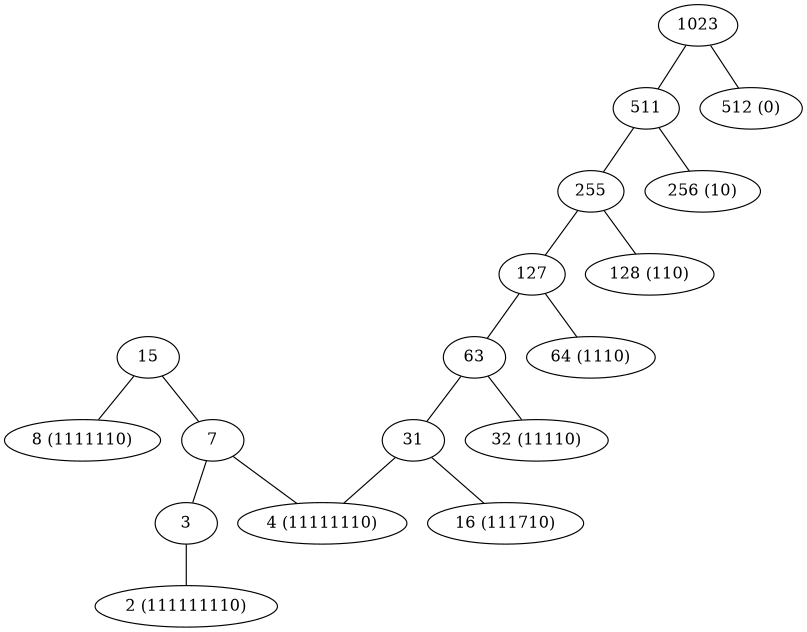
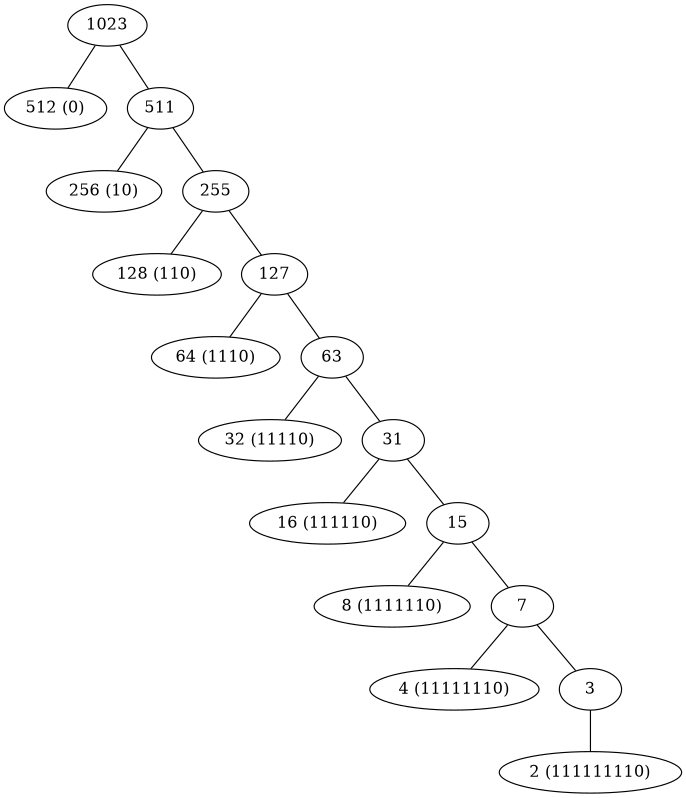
(370, 480) -> (426, 482)
(506, 523) -> (328, 523)
